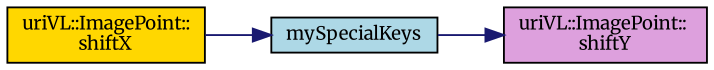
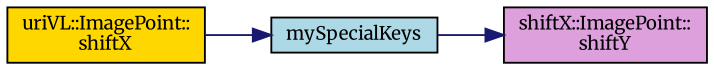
(605, 35) -> (605, 35)
